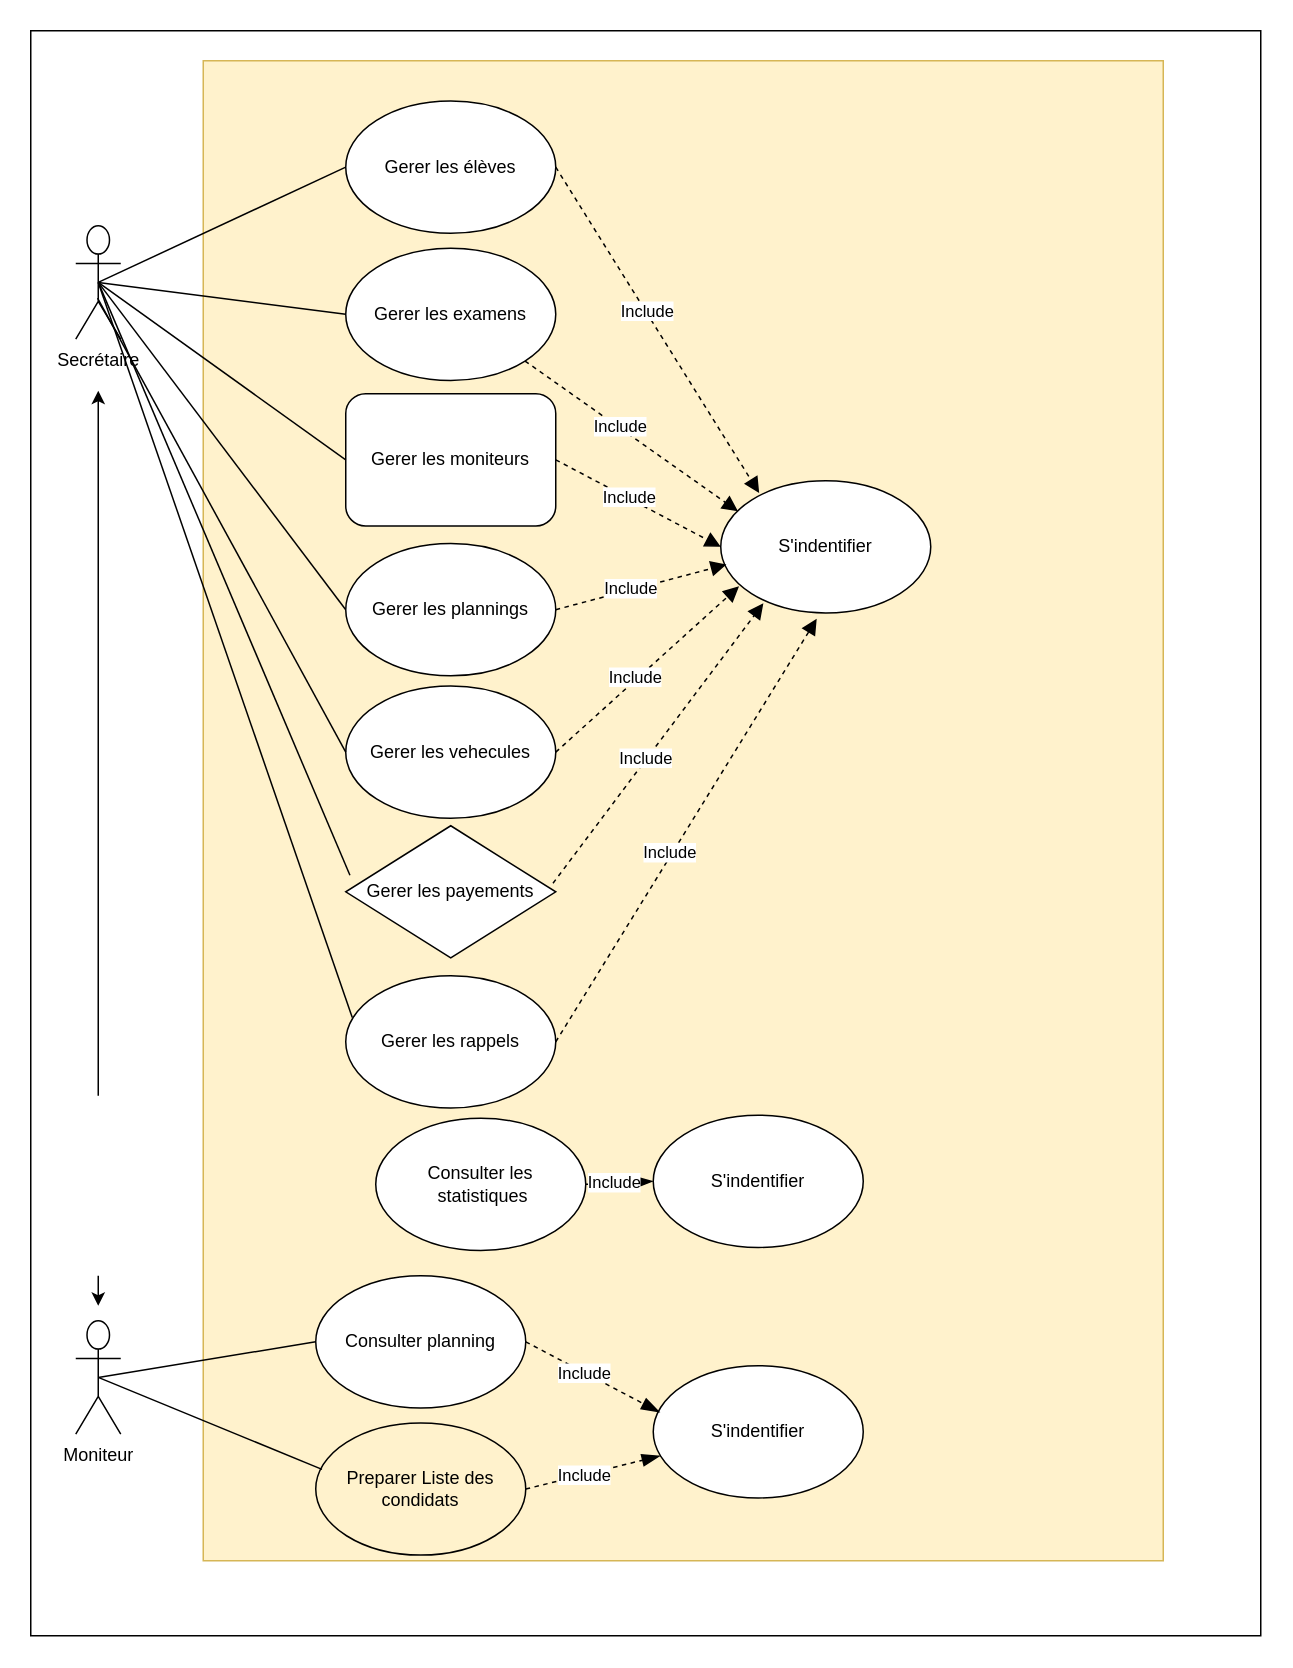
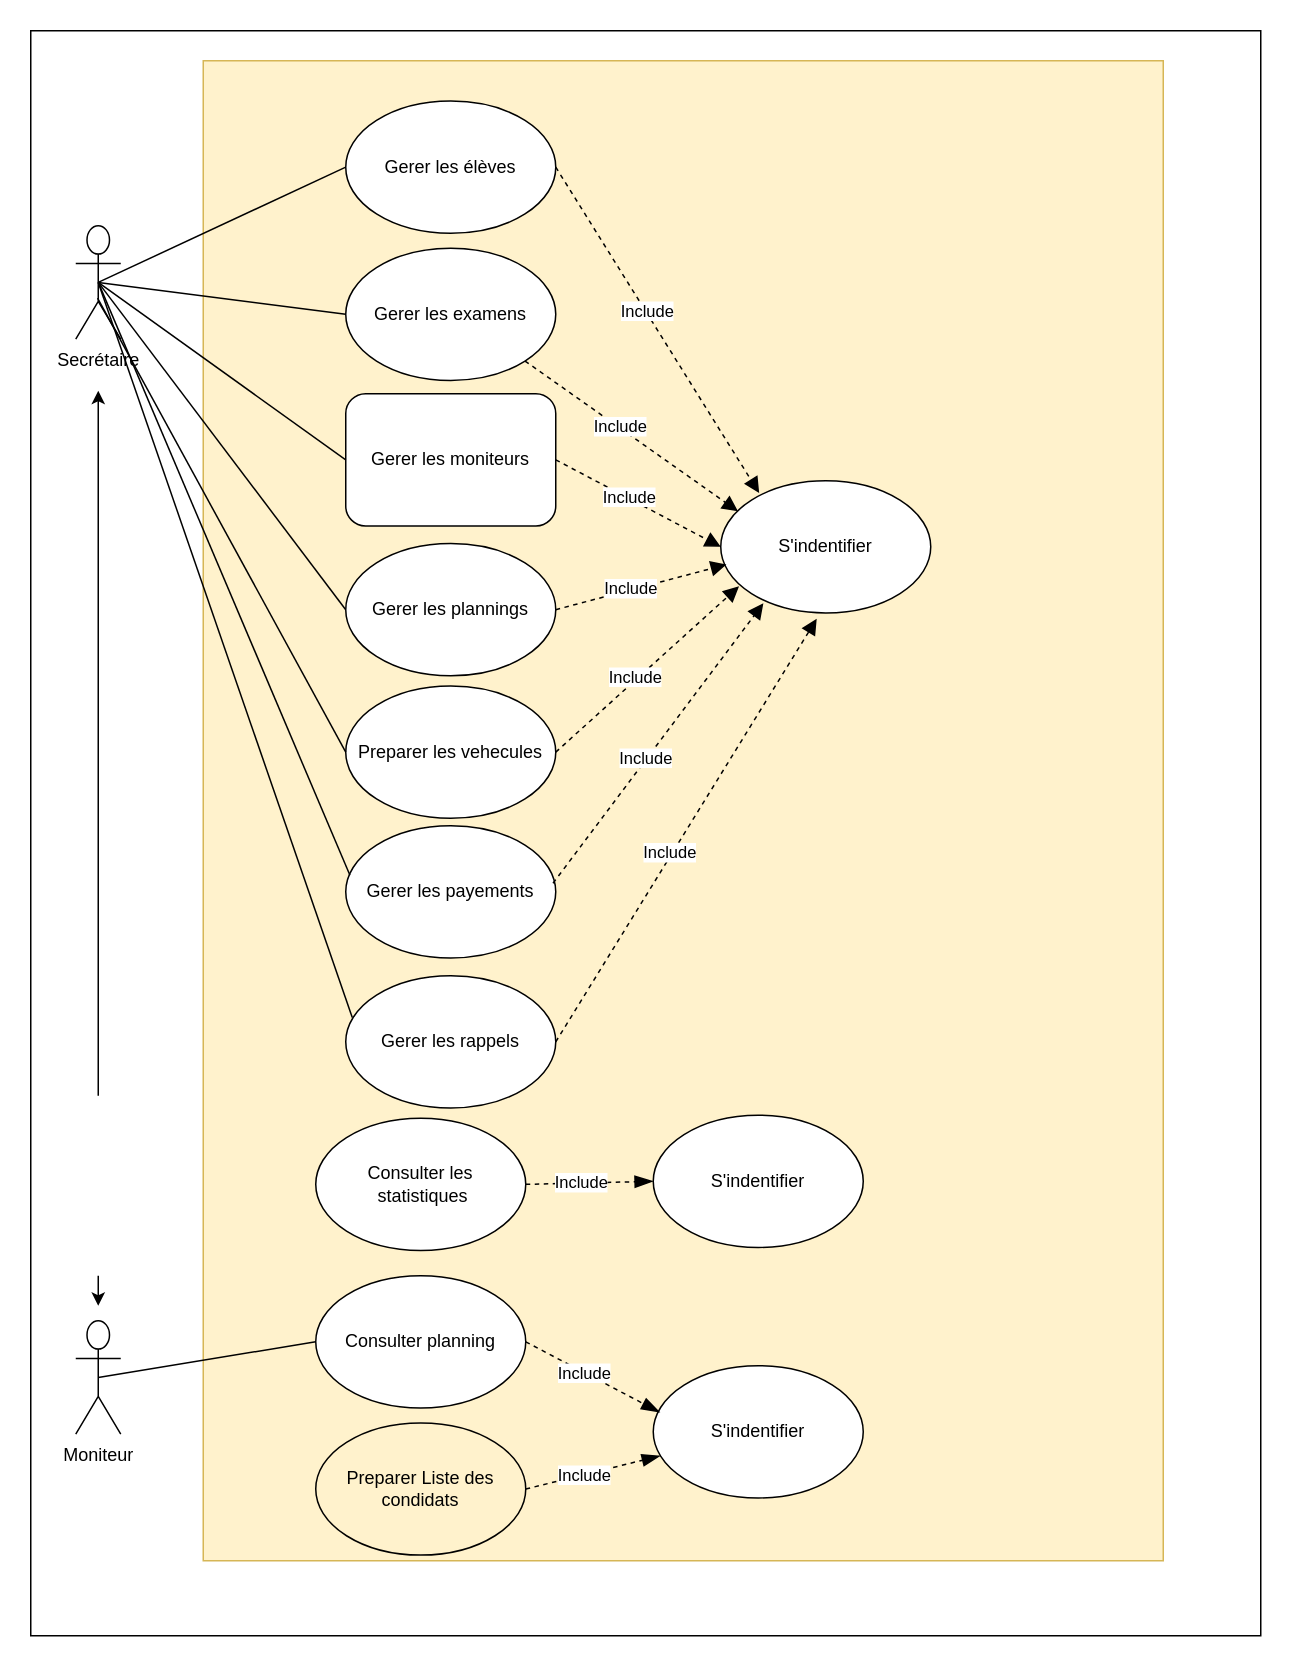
(451, 752) -> (451, 752)
(451, 892) -> (451, 892)
(481, 1184) -> (421, 1184)
(212, 1424) -> none
